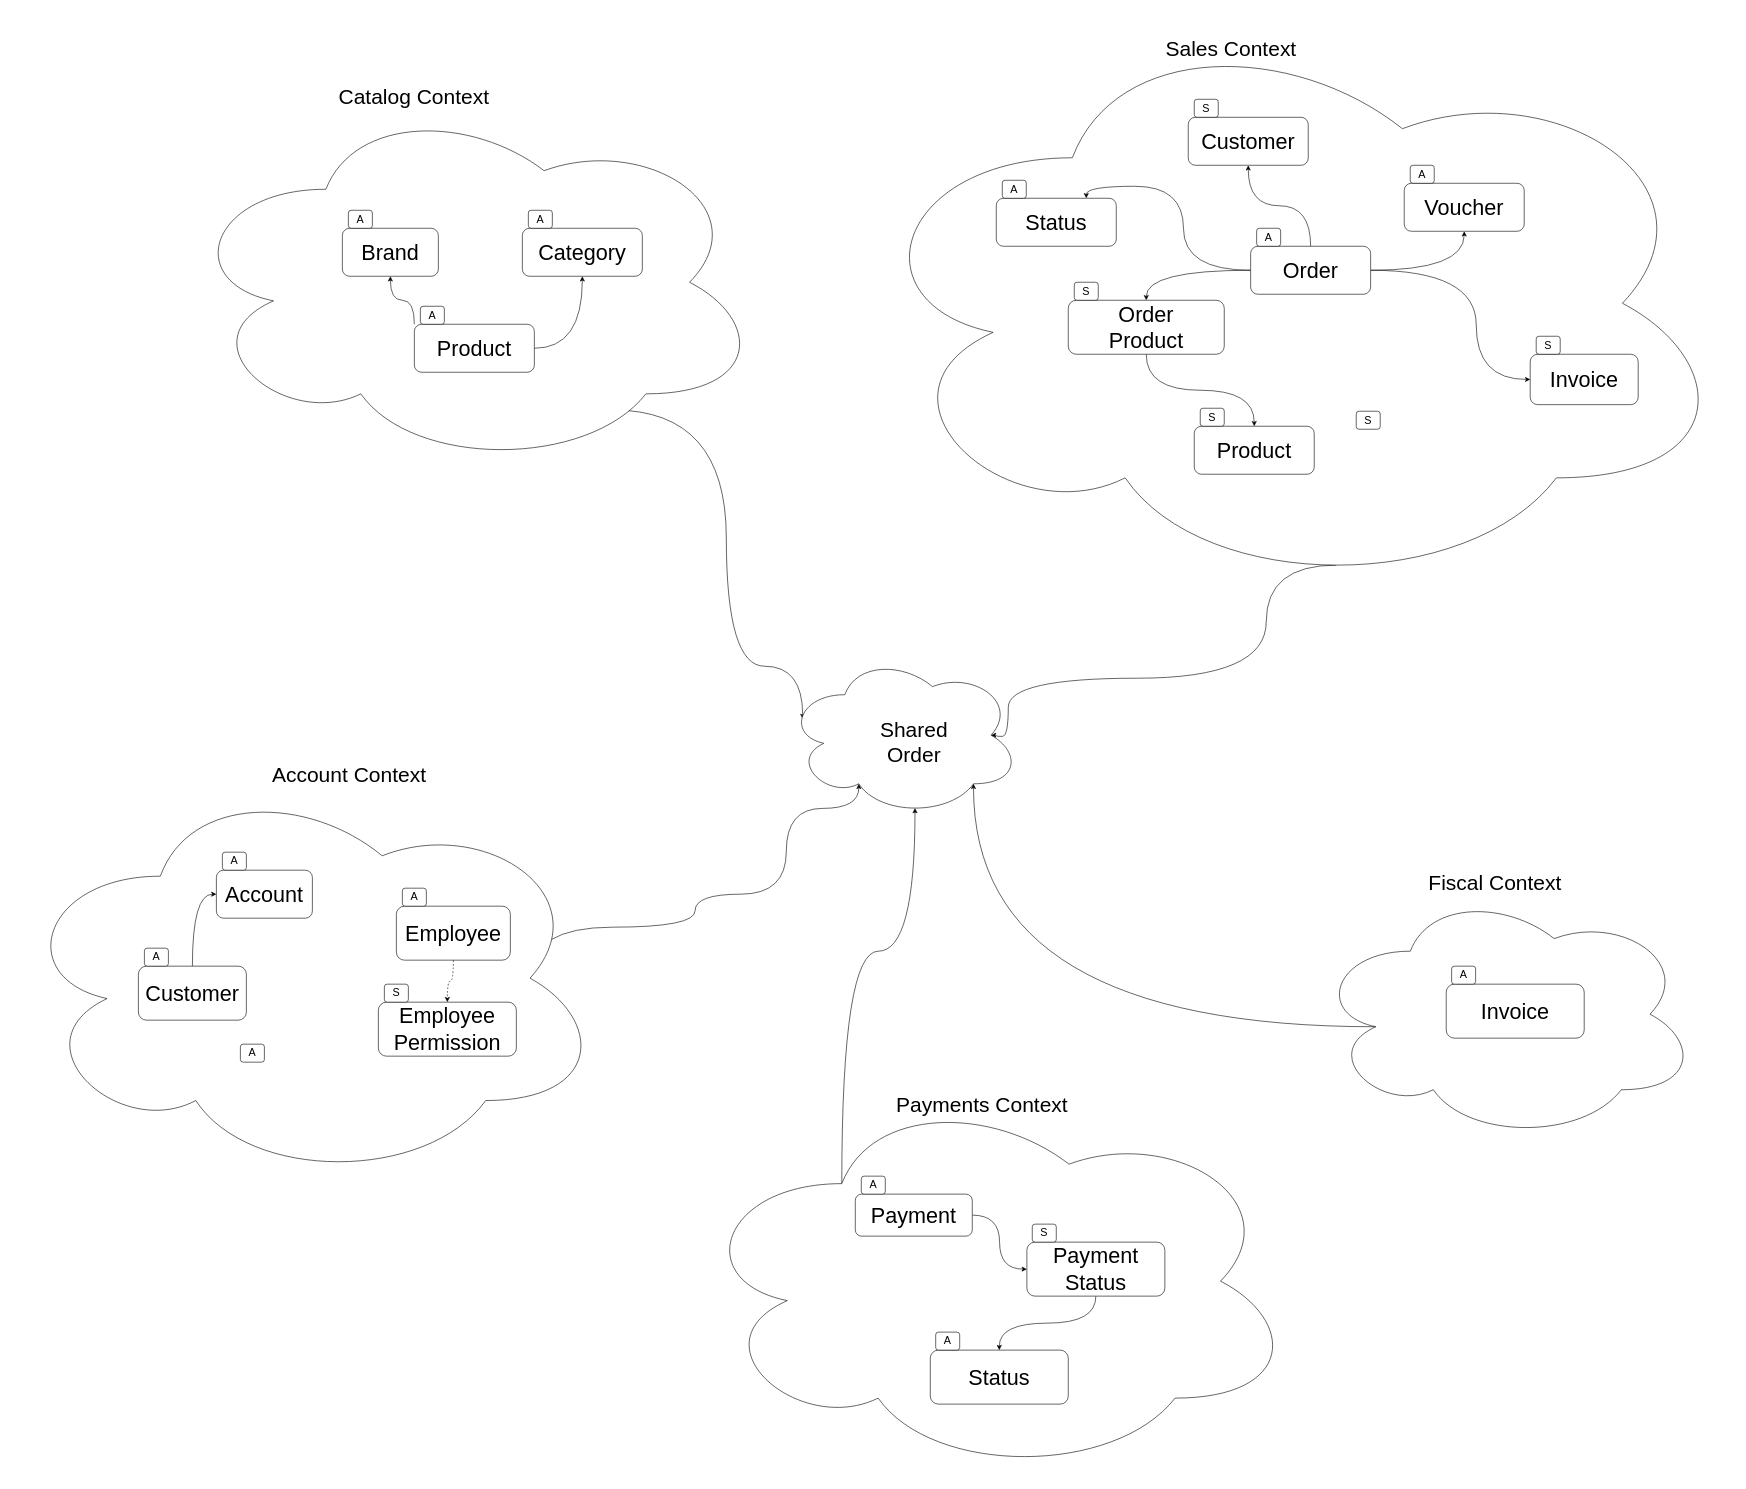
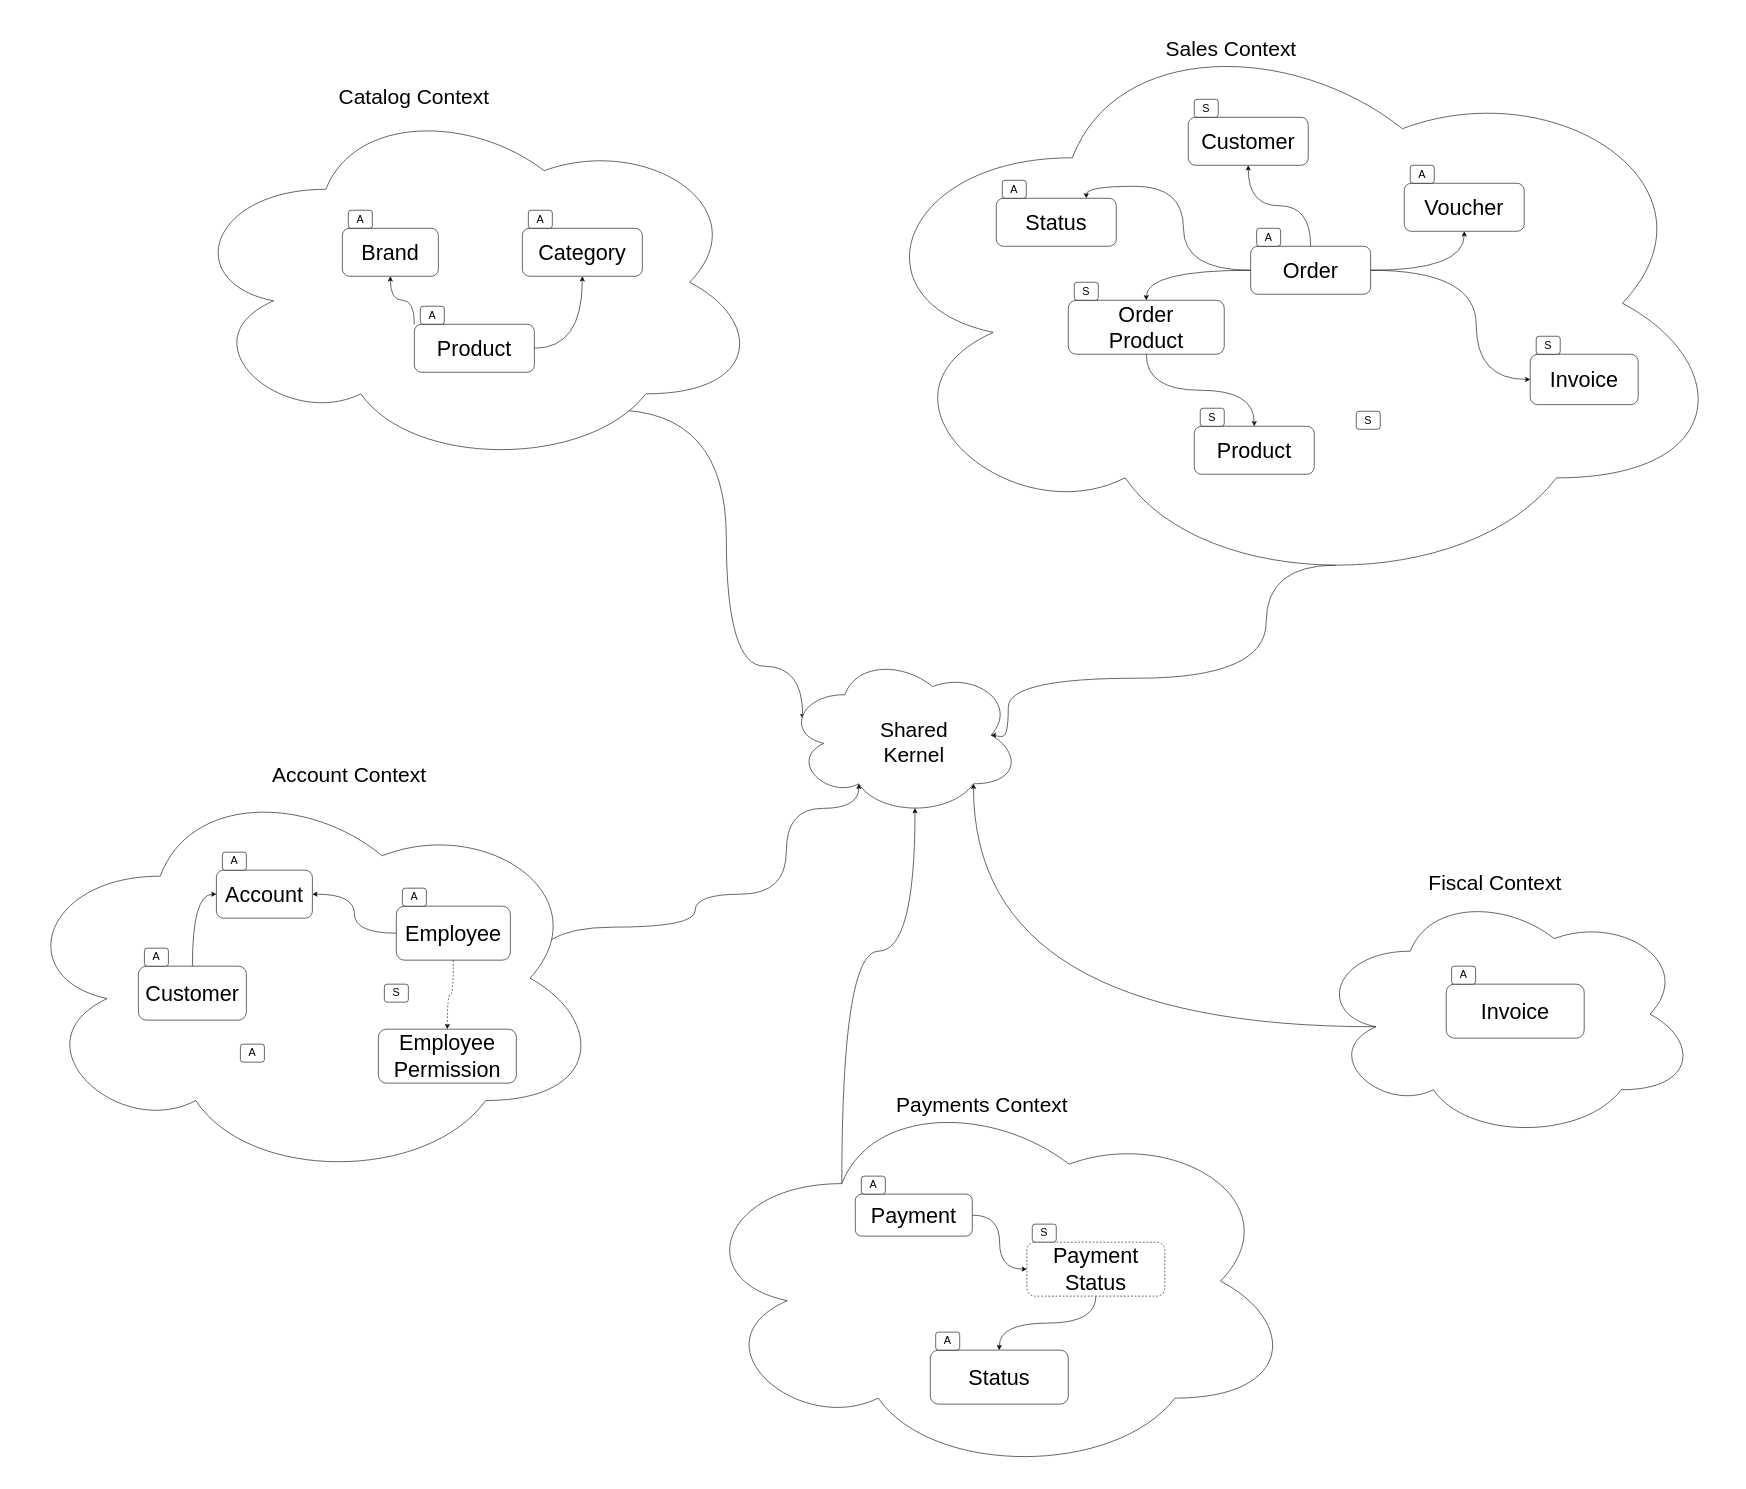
(914, 742) -> (914, 742)
none -> (354, 910)
(447, 1029) -> (447, 1056)
(1096, 1269) -> (1096, 1269)
